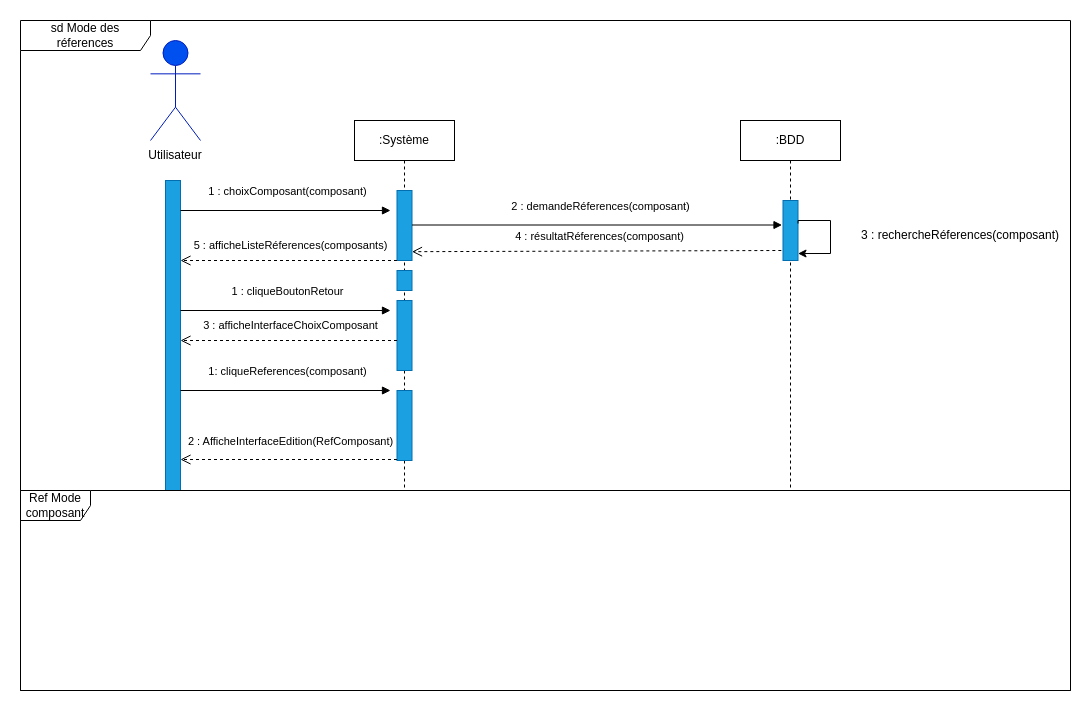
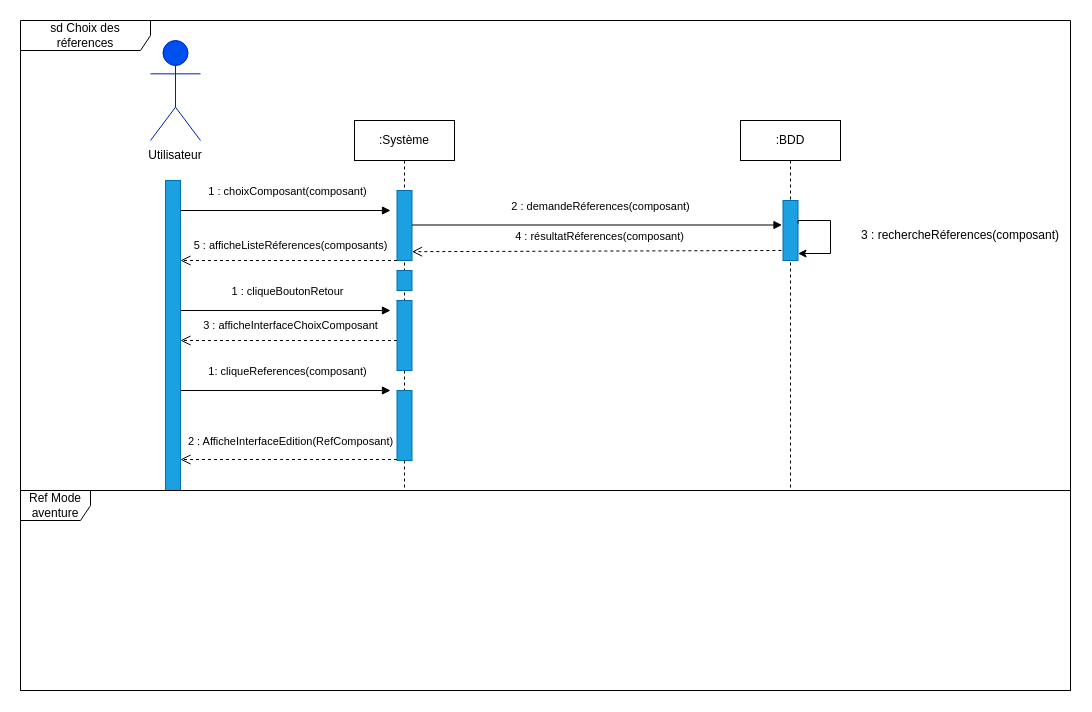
(86, 36) -> (86, 36)
(56, 506) -> (56, 506)
